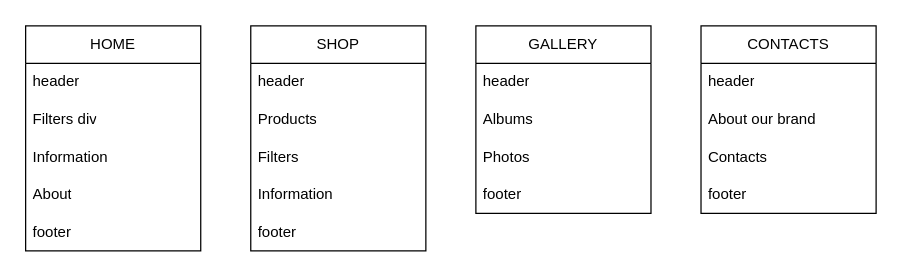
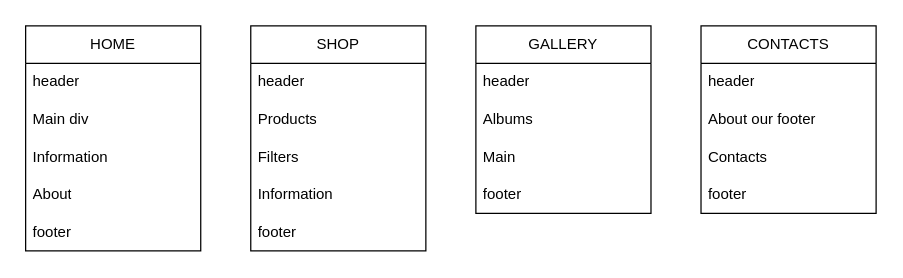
(72, 119) -> (61, 119)
(767, 119) -> (771, 119)
(508, 157) -> (498, 157)
